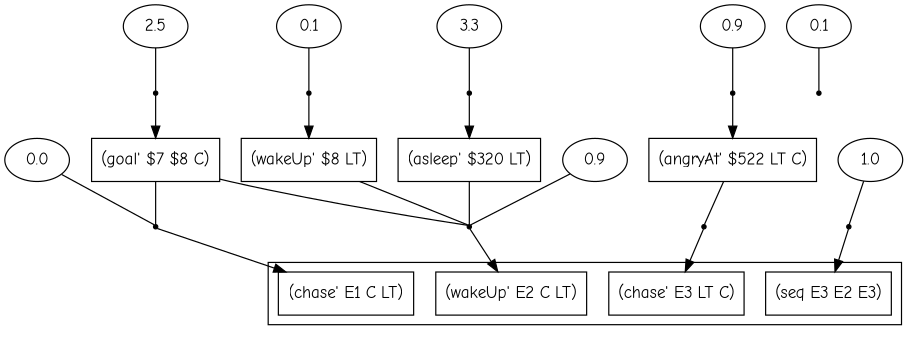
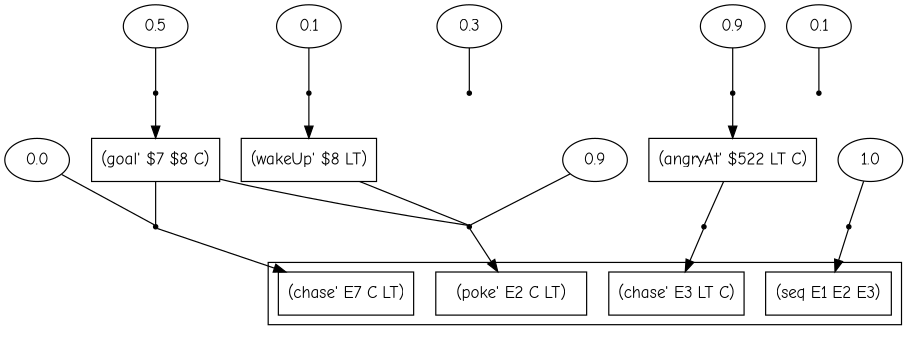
(156, 26) -> (156, 26)
(469, 26) -> (469, 26)
(469, 160) -> none
(346, 294) -> (346, 294)
(511, 294) -> (511, 294)
(828, 294) -> (828, 294)
